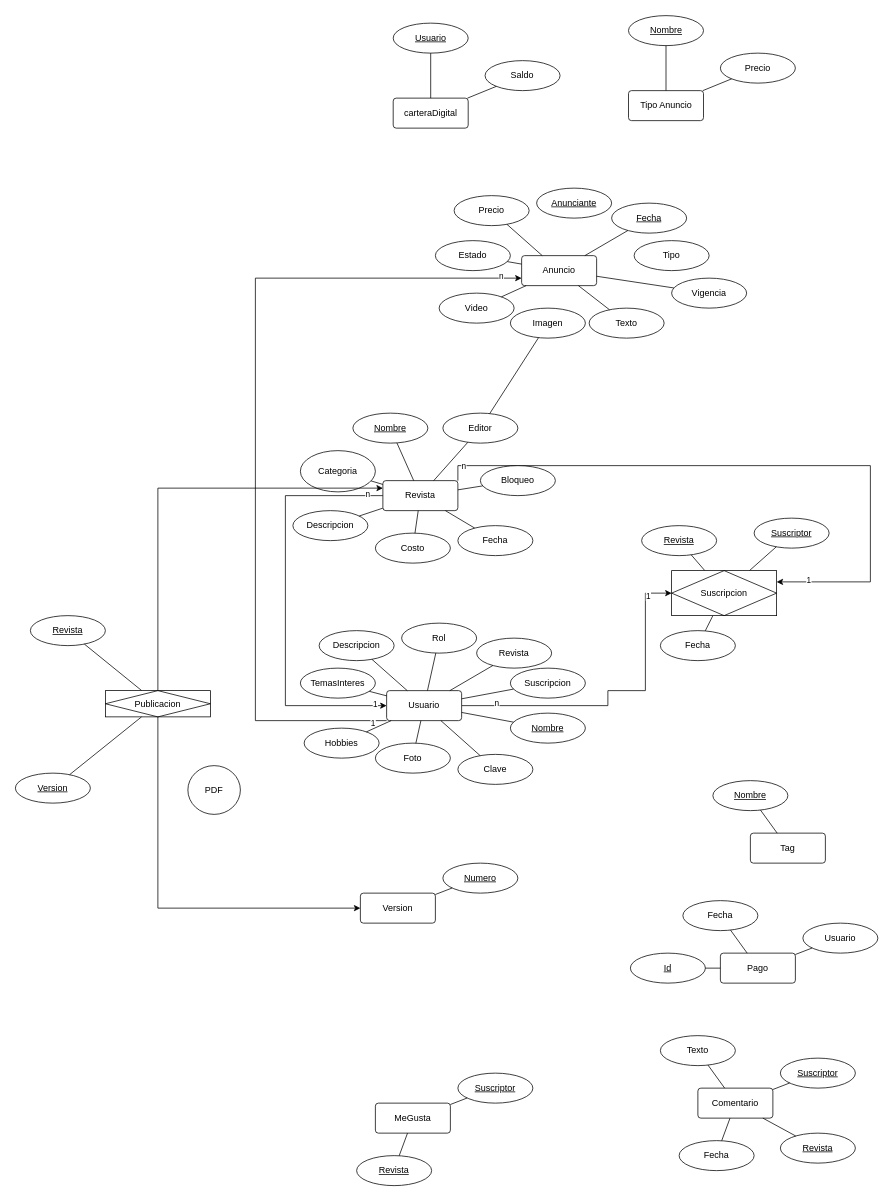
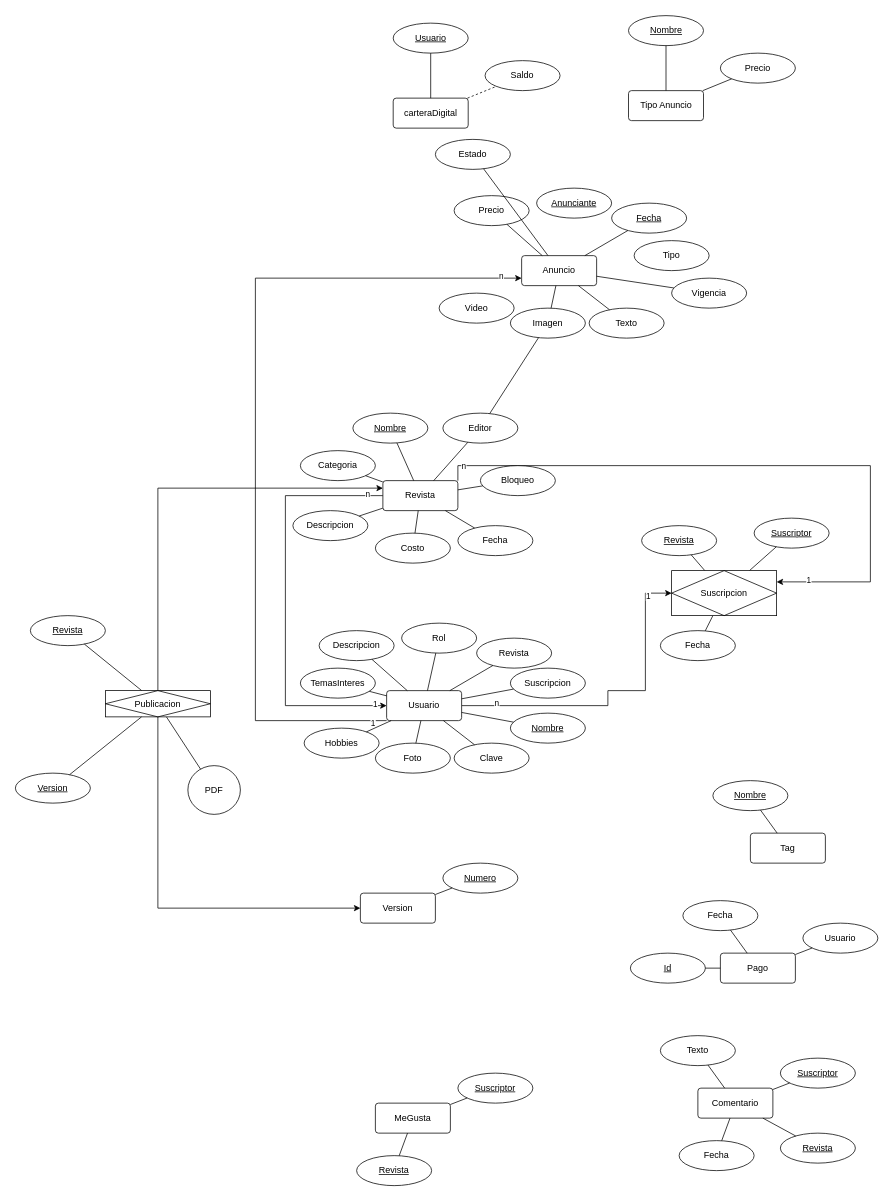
(482, 92) -> (482, 92)
(473, 255) -> (473, 154)
(514, 291) -> (554, 296)
(338, 471) -> (338, 465)
none -> (183, 743)
(495, 769) -> (492, 758)
